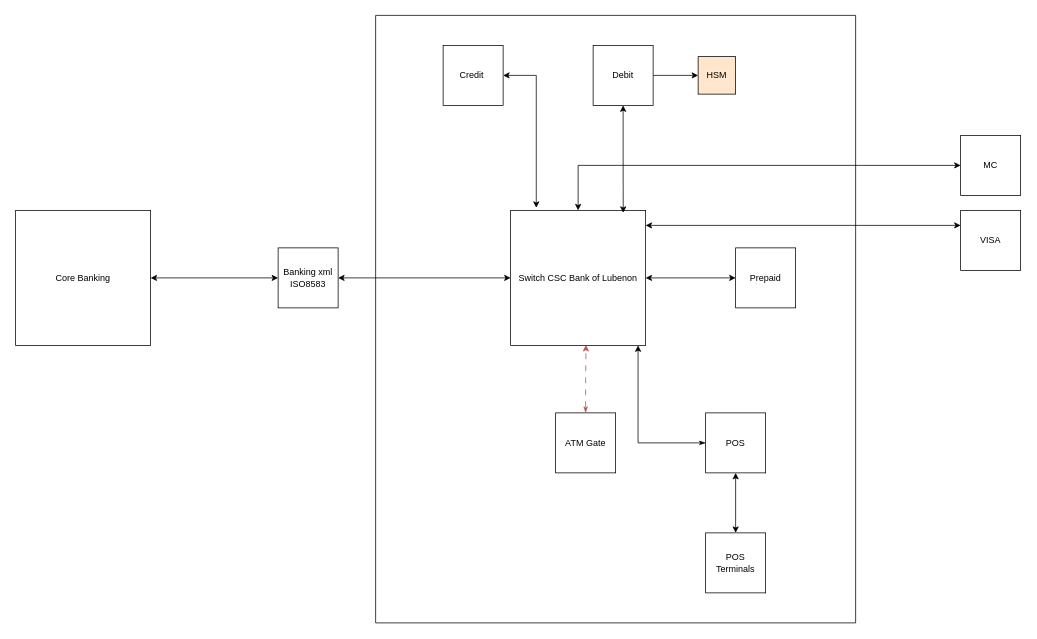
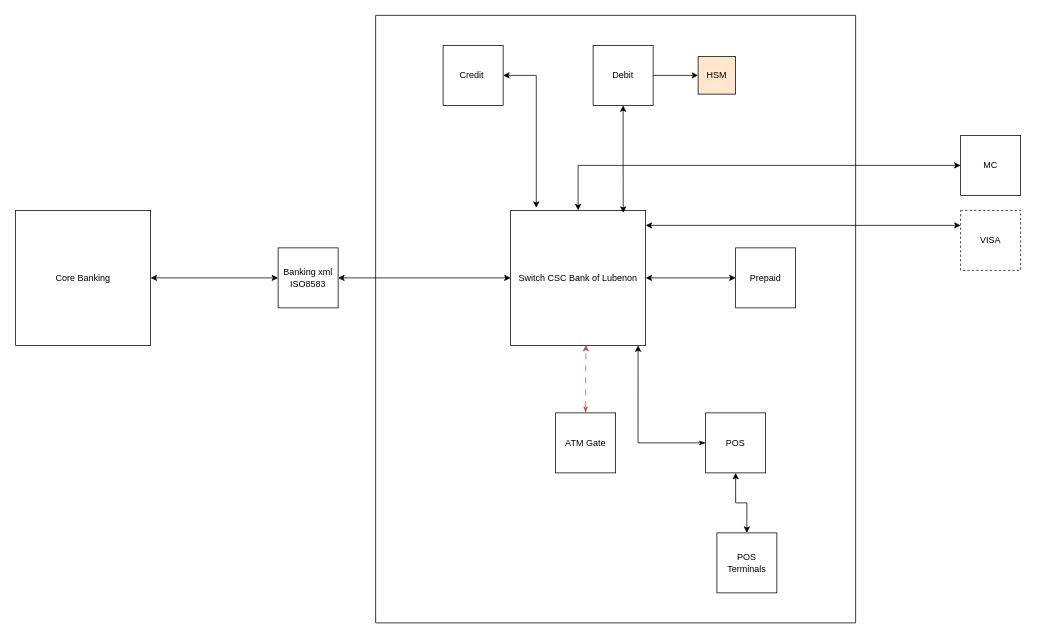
(990, 240) -> (990, 240)
(735, 563) -> (747, 563)
